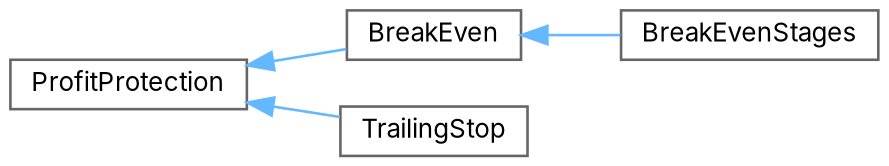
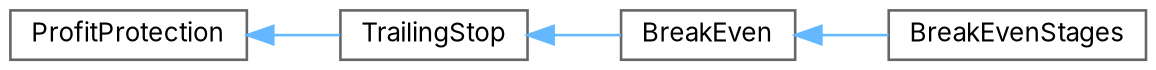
(310, 55) -> (587, 35)
